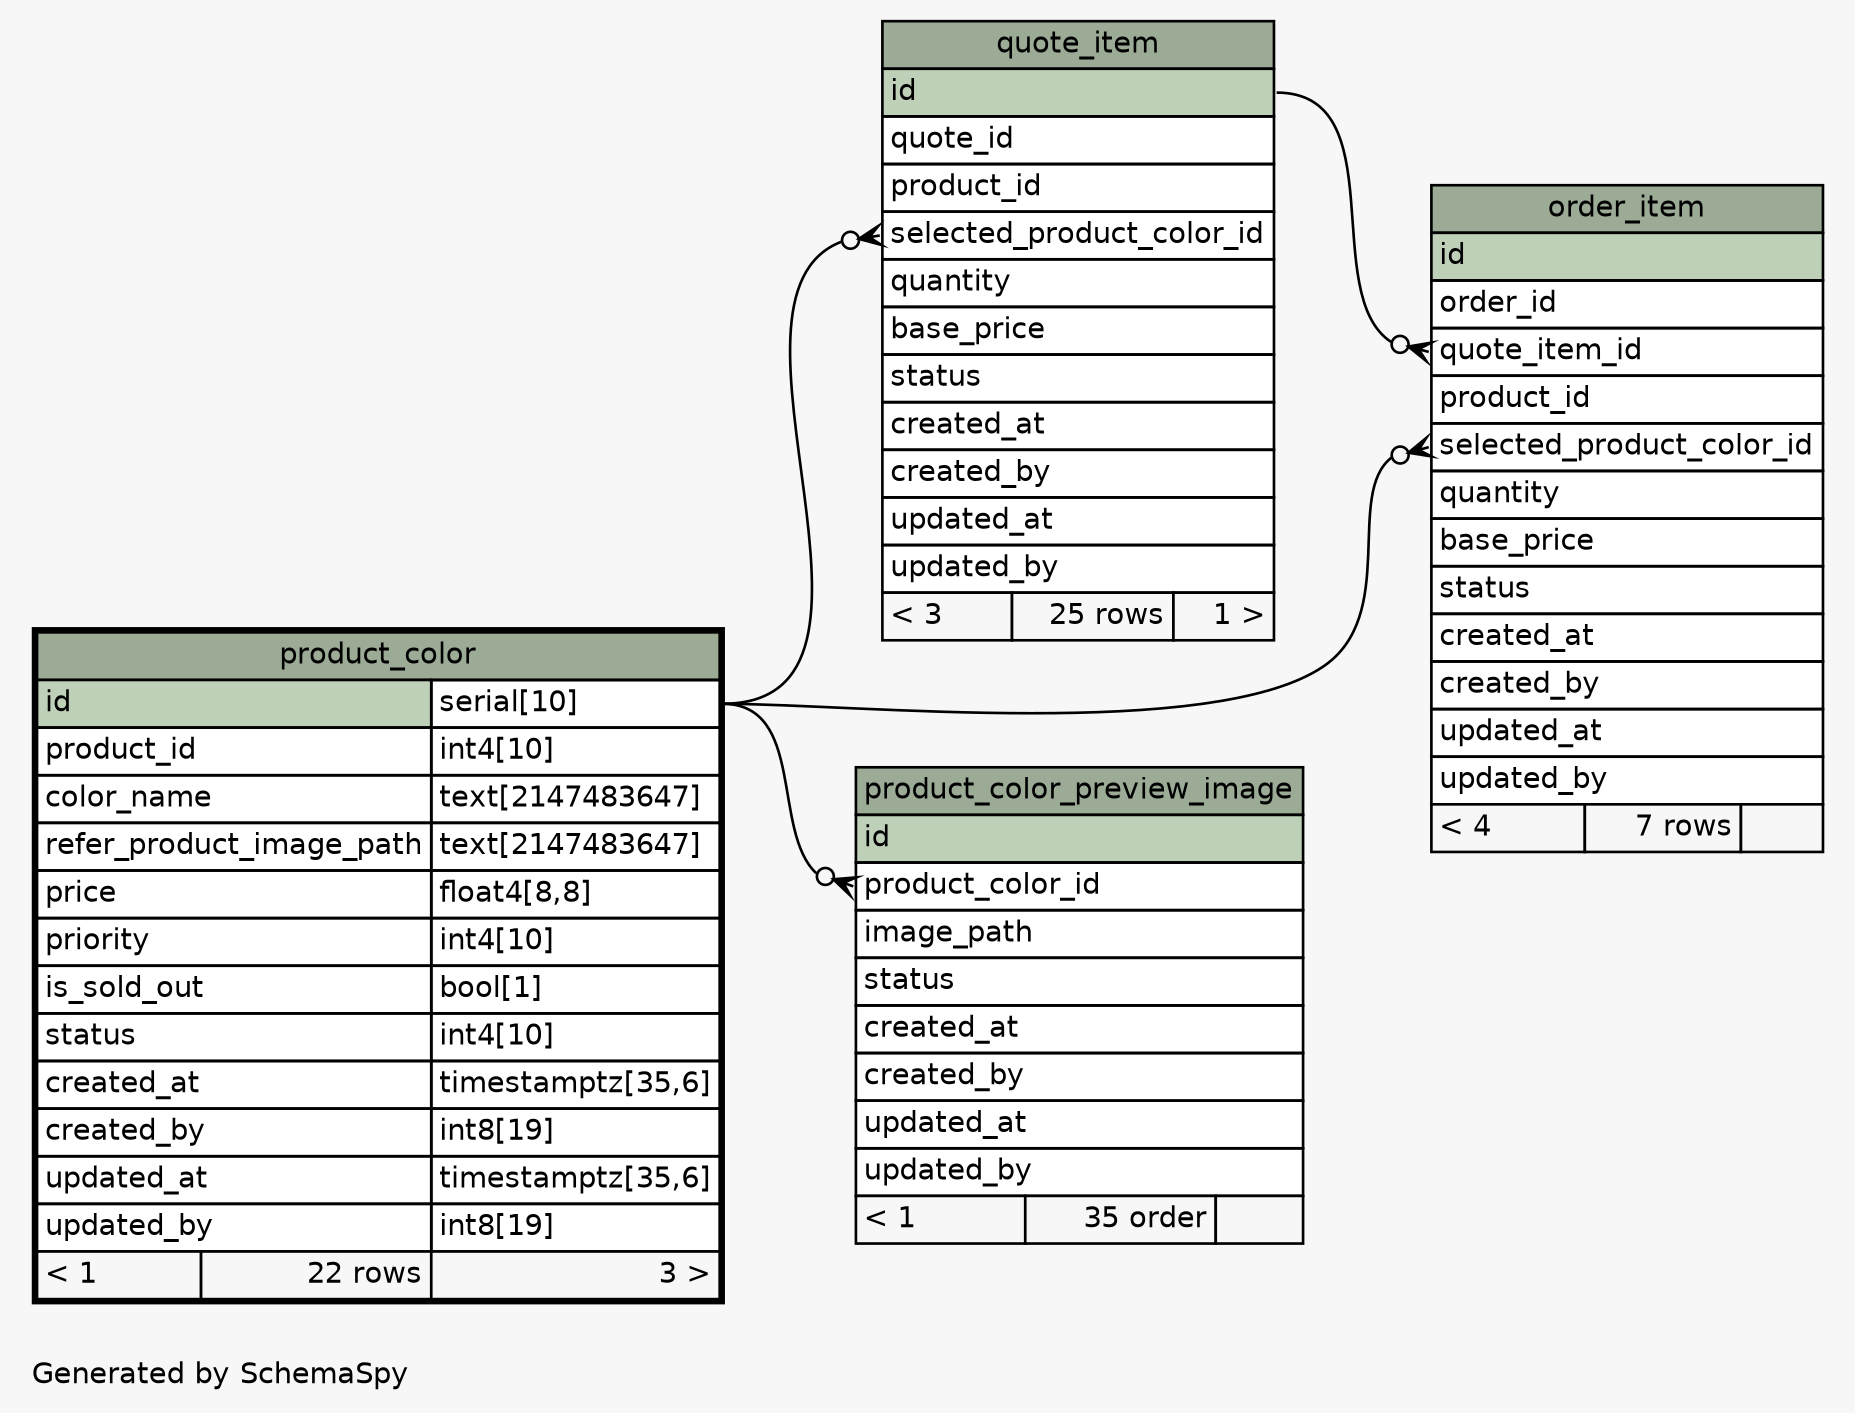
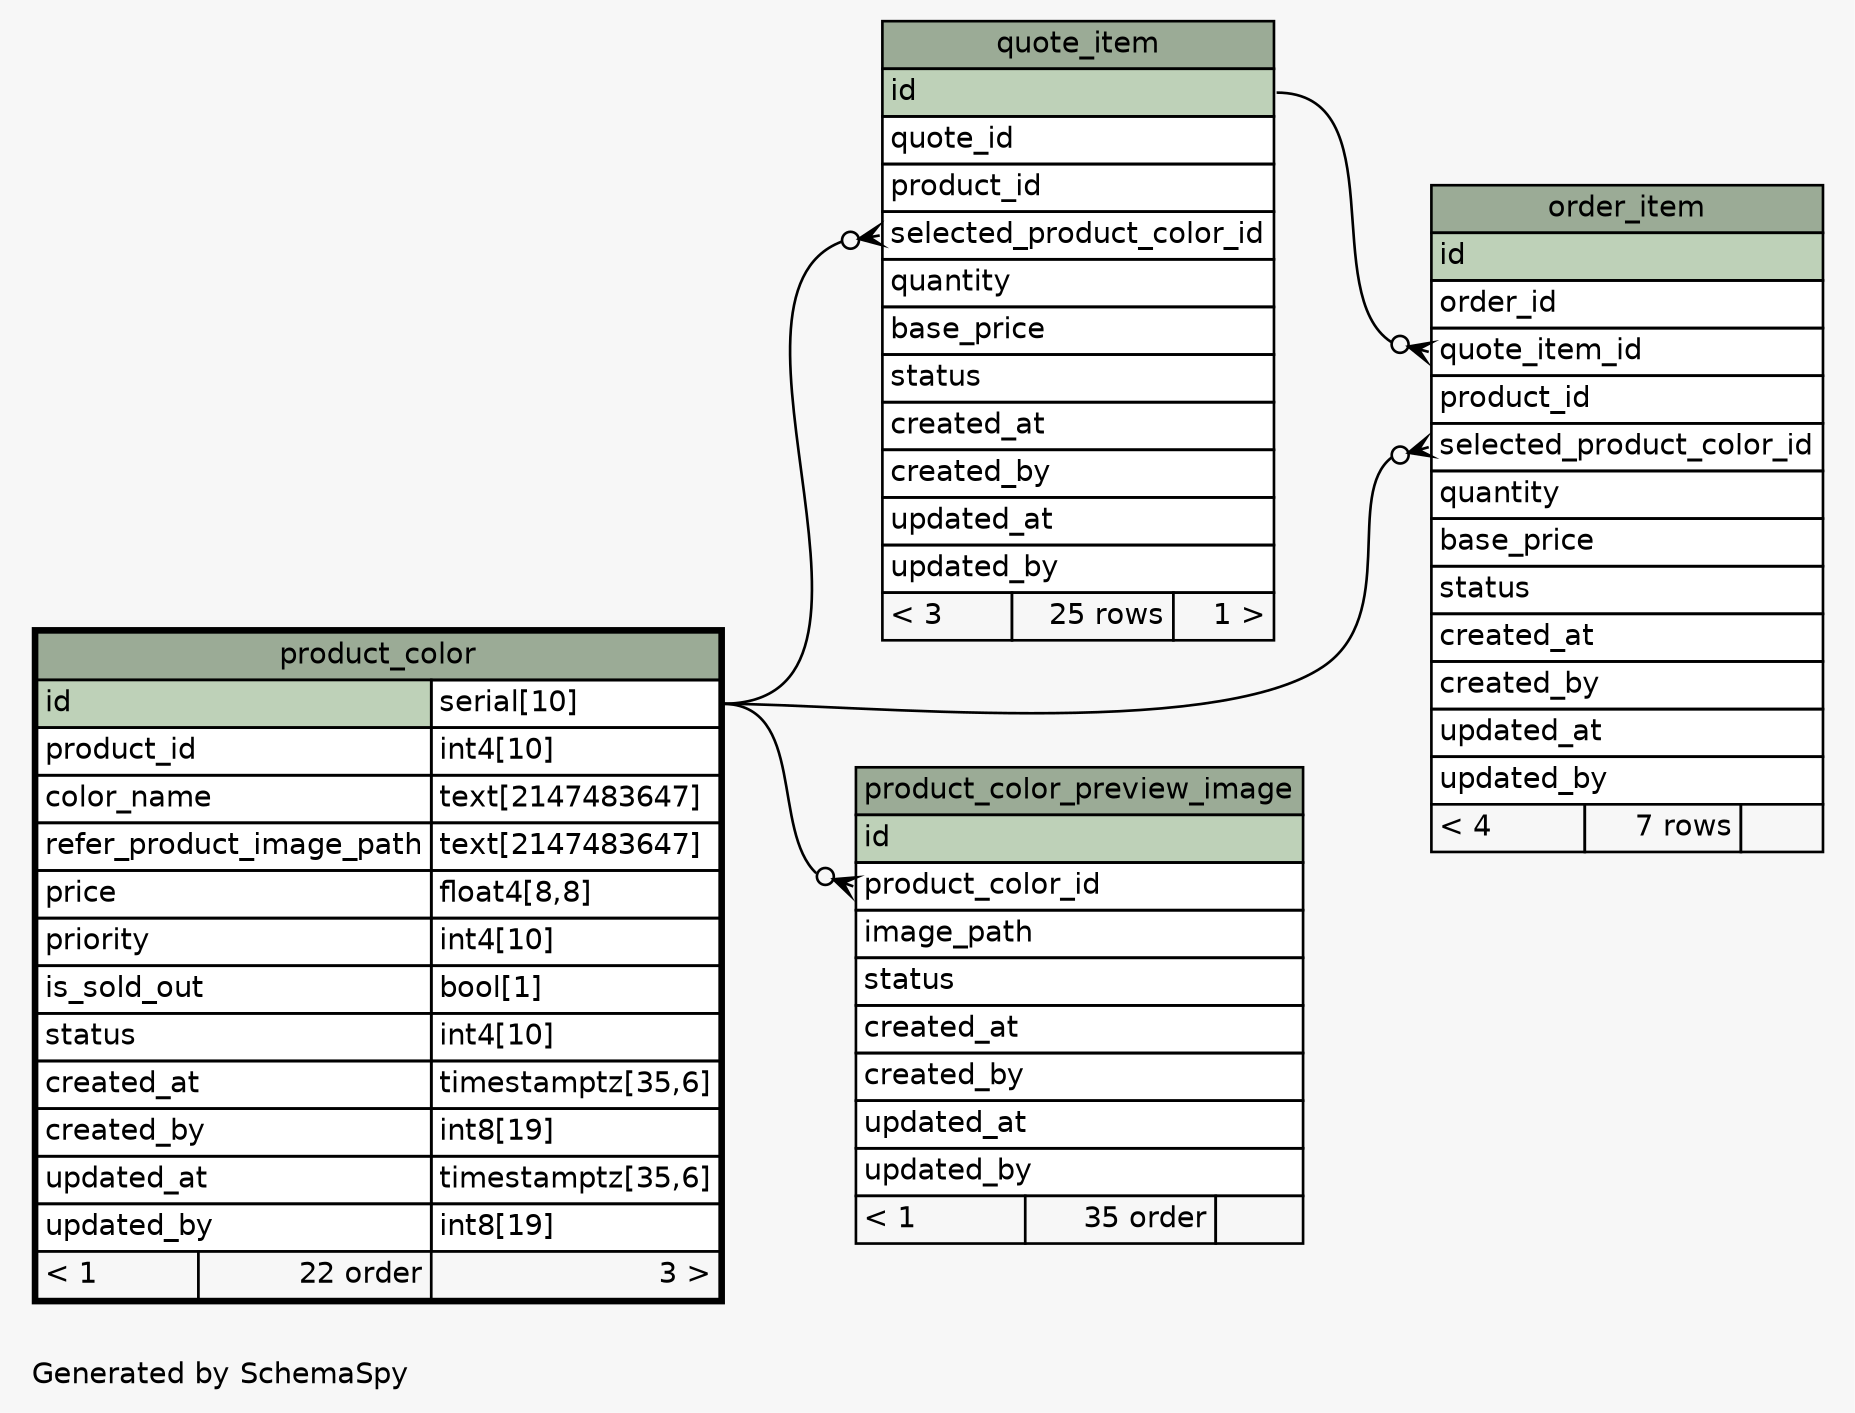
(365, 1274) -> (361, 1274)
